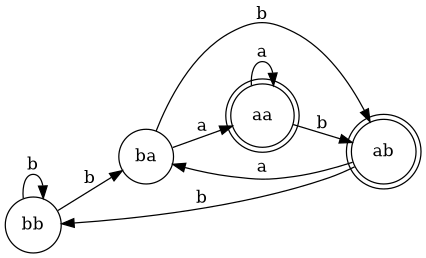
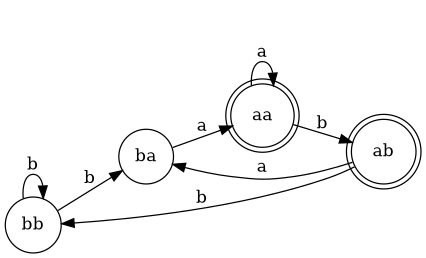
(253, 24) -> none
